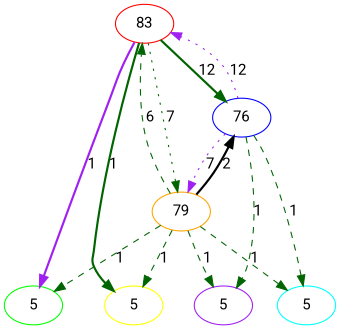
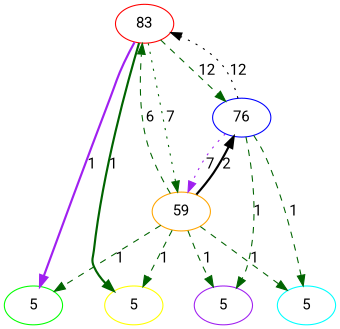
(218, 60) -> (218, 60)
(189, 67) -> (189, 67)
(181, 212) -> (181, 212)
